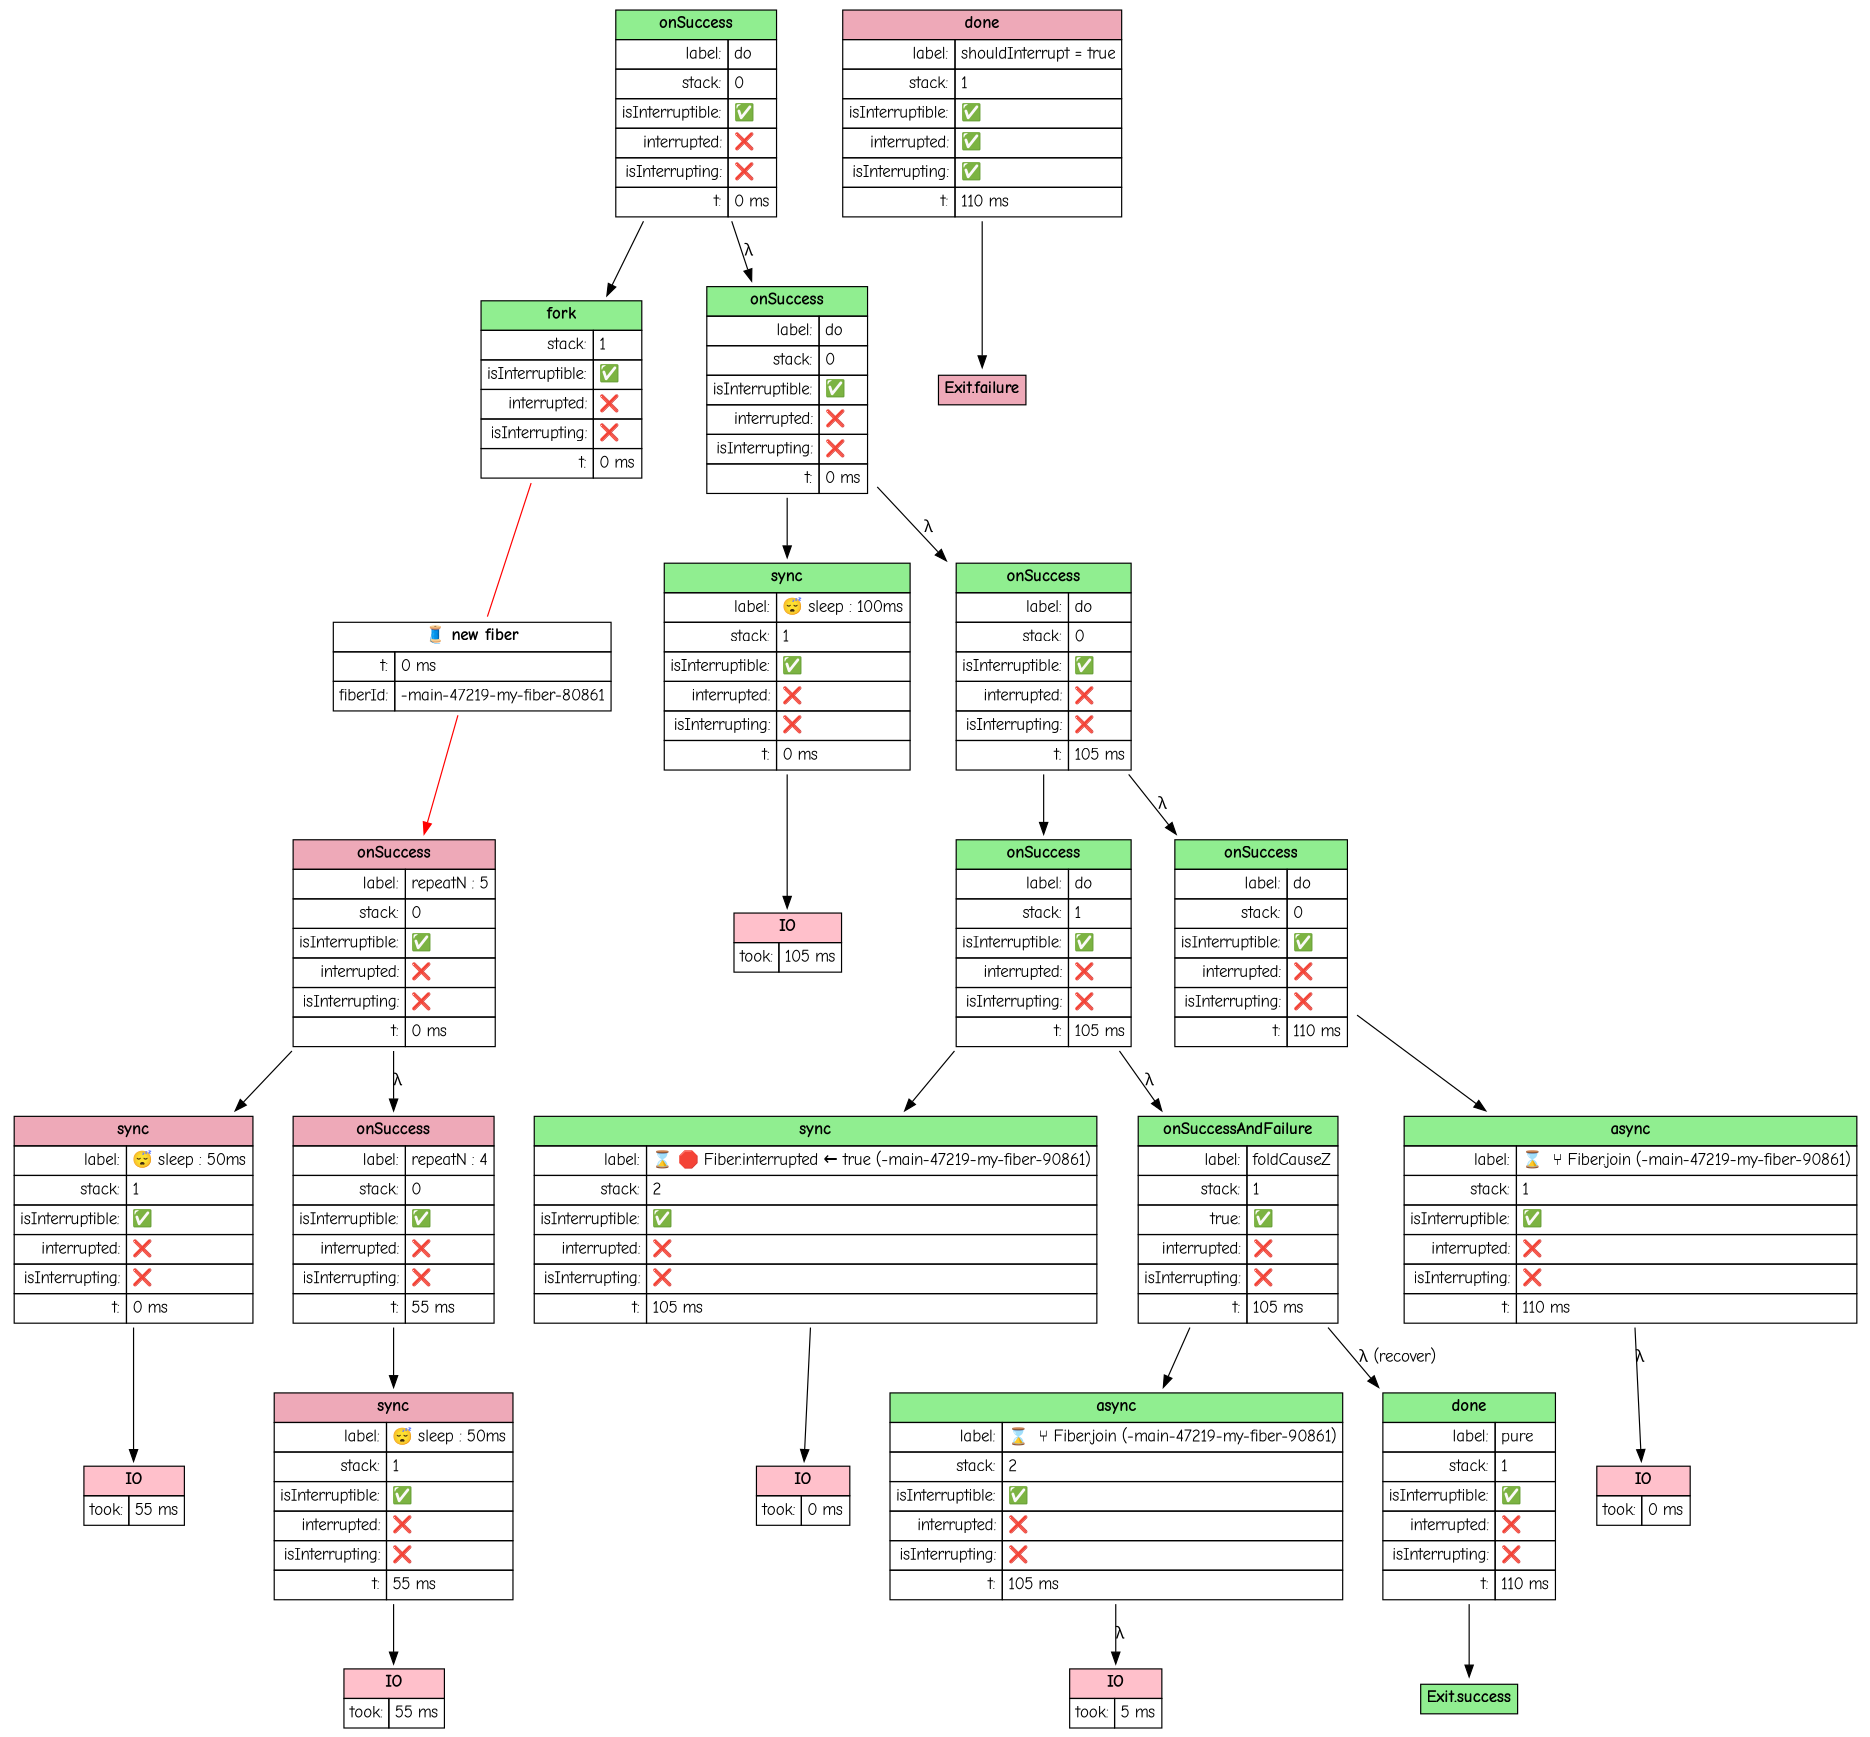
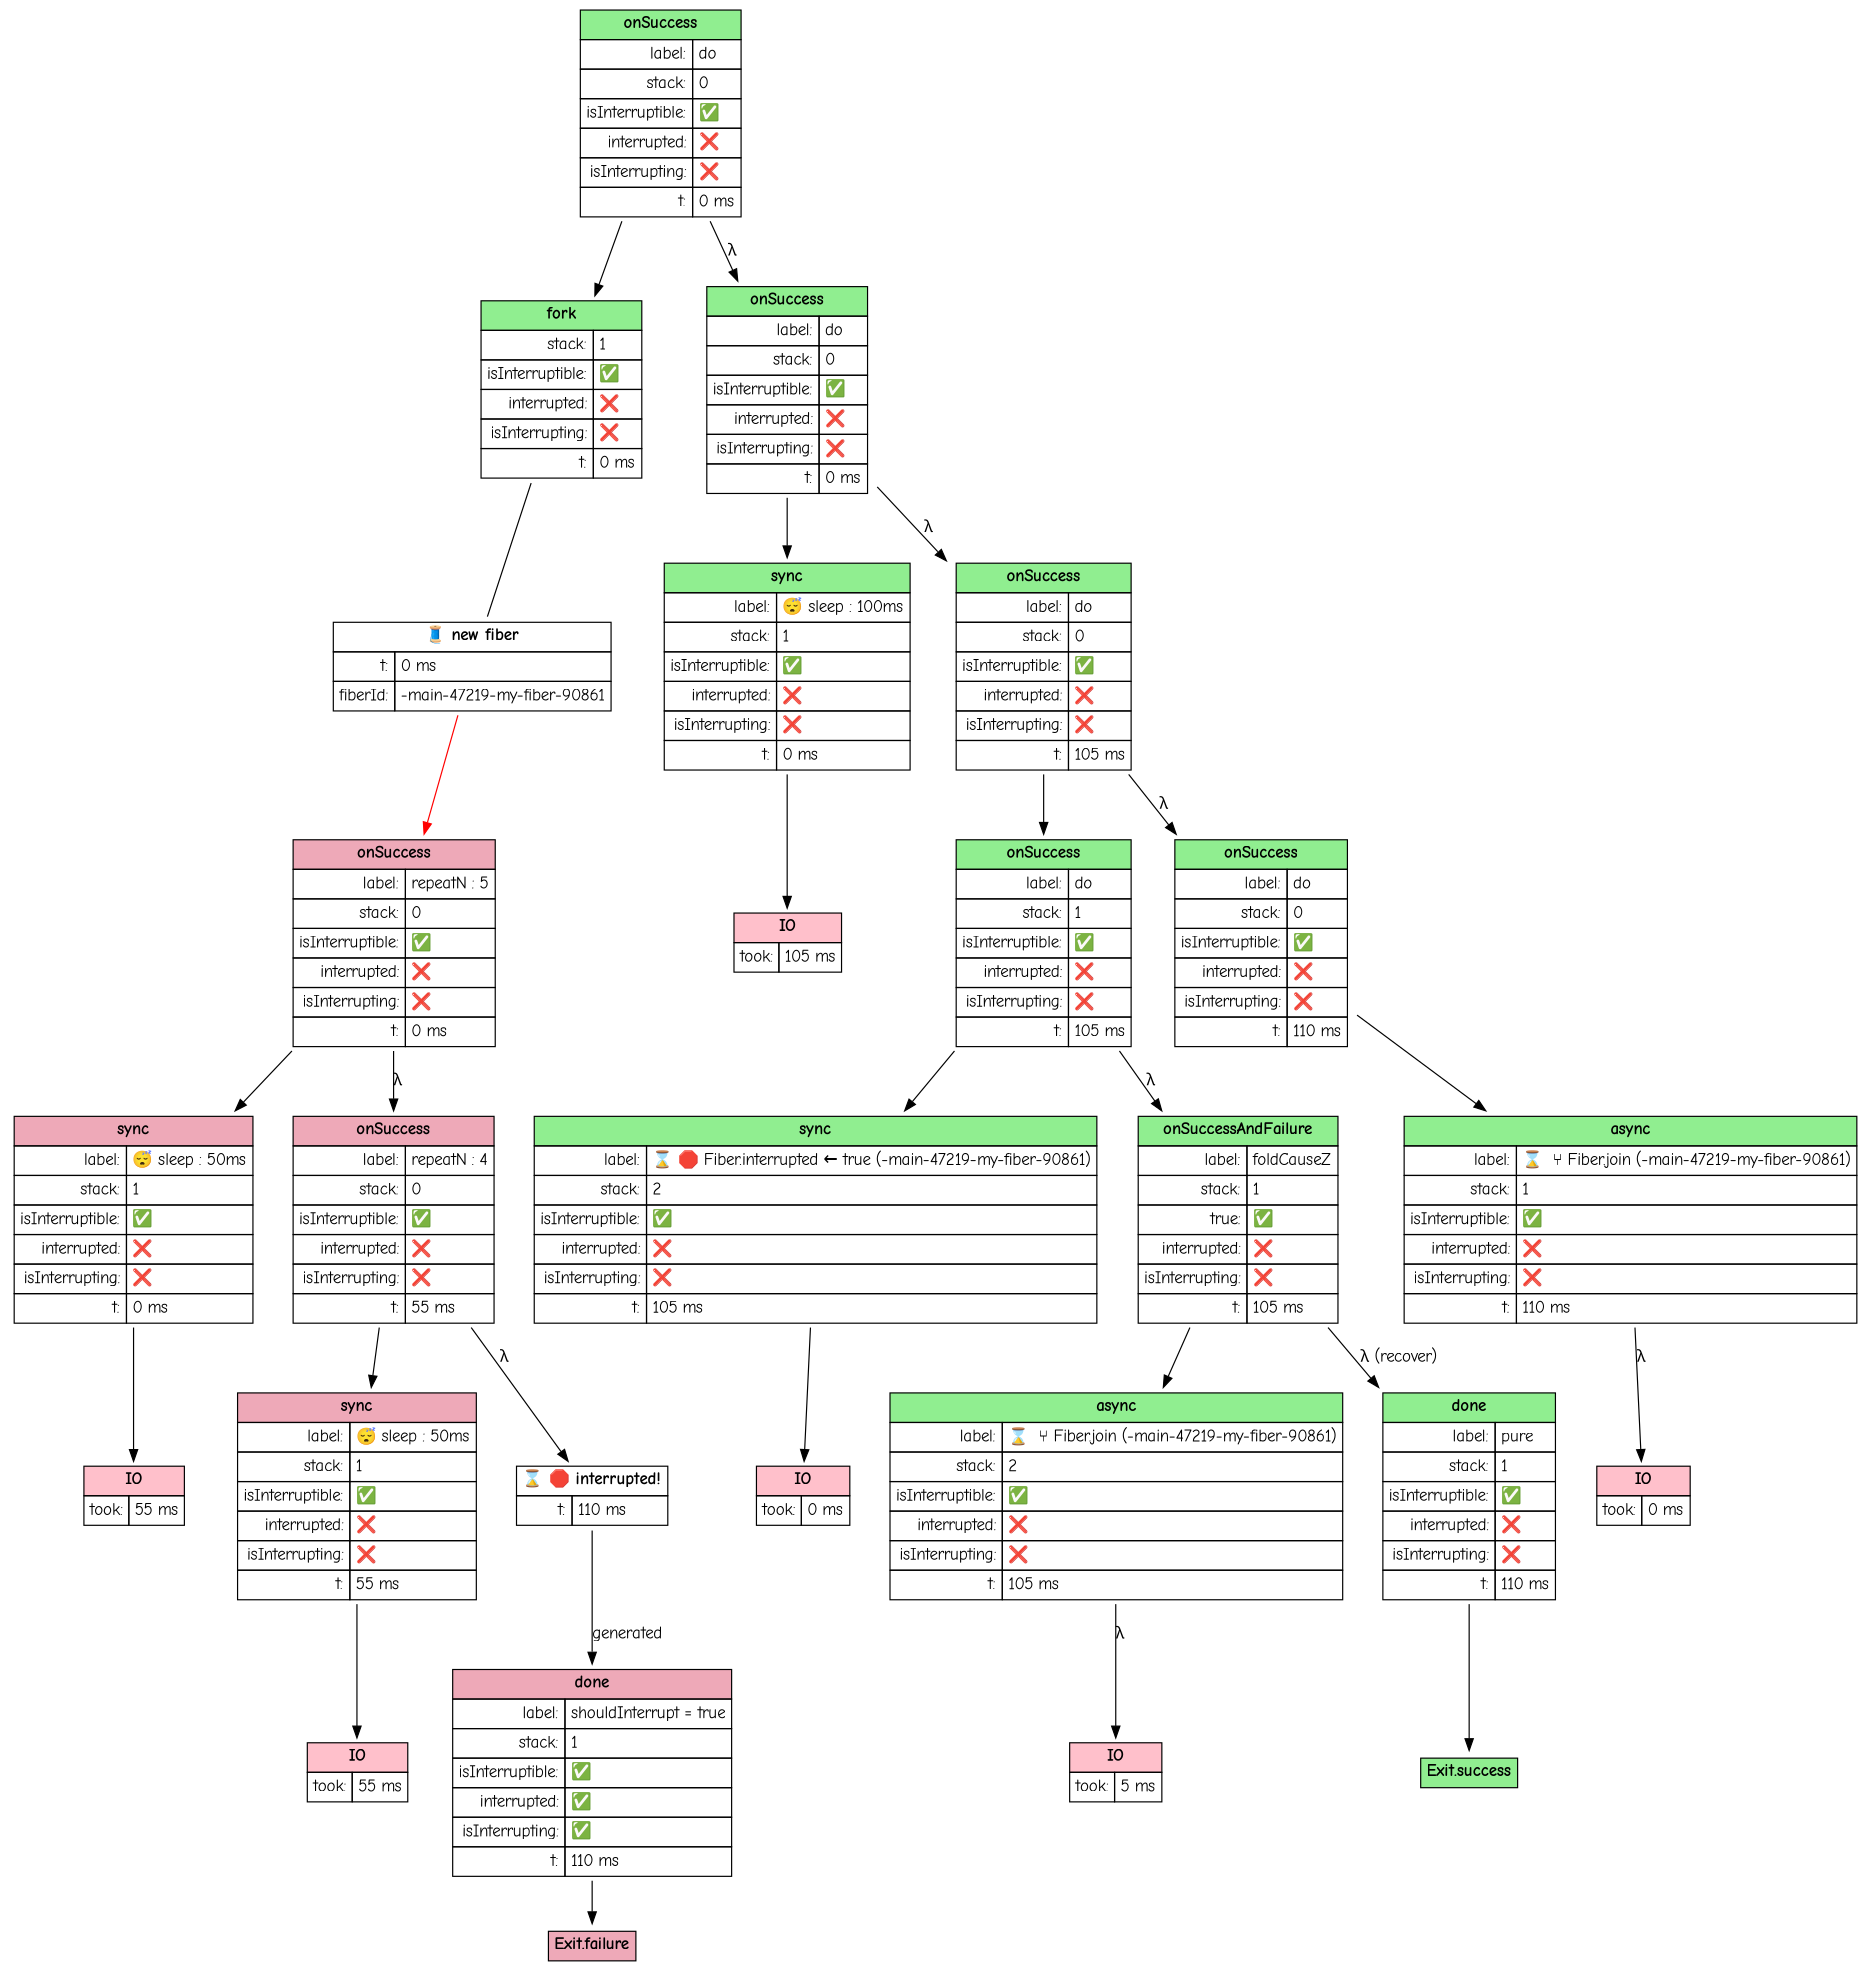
(509, 550) -> (509, 550)
(503, 696) -> (503, 696)
none -> (592, 1496)
